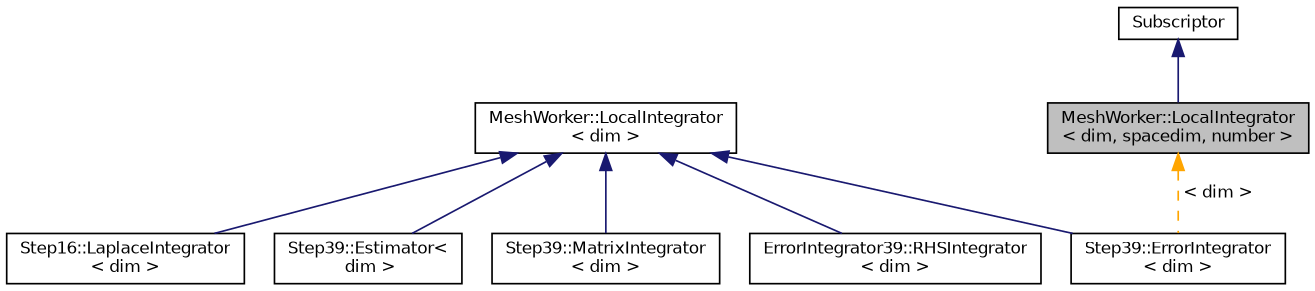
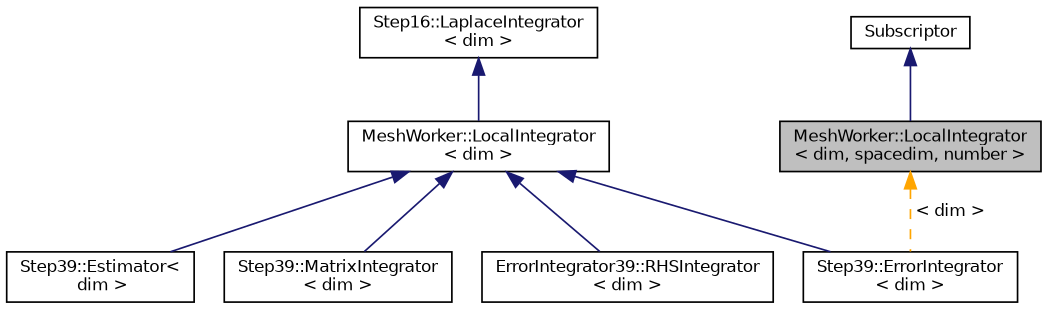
(358, 195) -> (479, 98)
